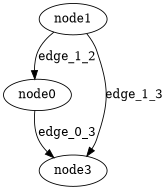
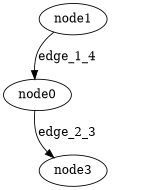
(67, 57) -> (67, 57)
(106, 91) -> none
(67, 133) -> (67, 133)
